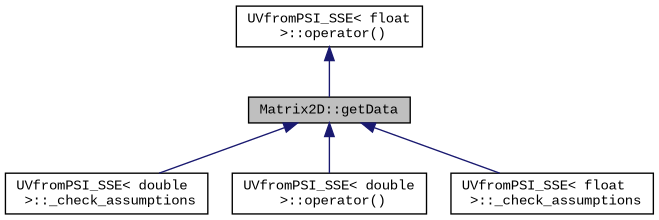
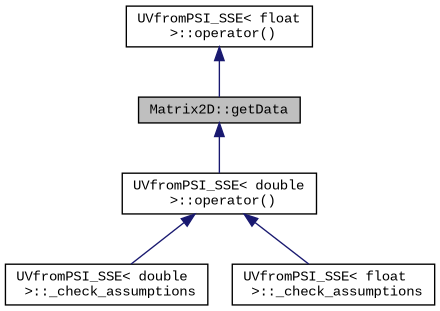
(222, 150) -> (158, 243)
(437, 150) -> (282, 243)
